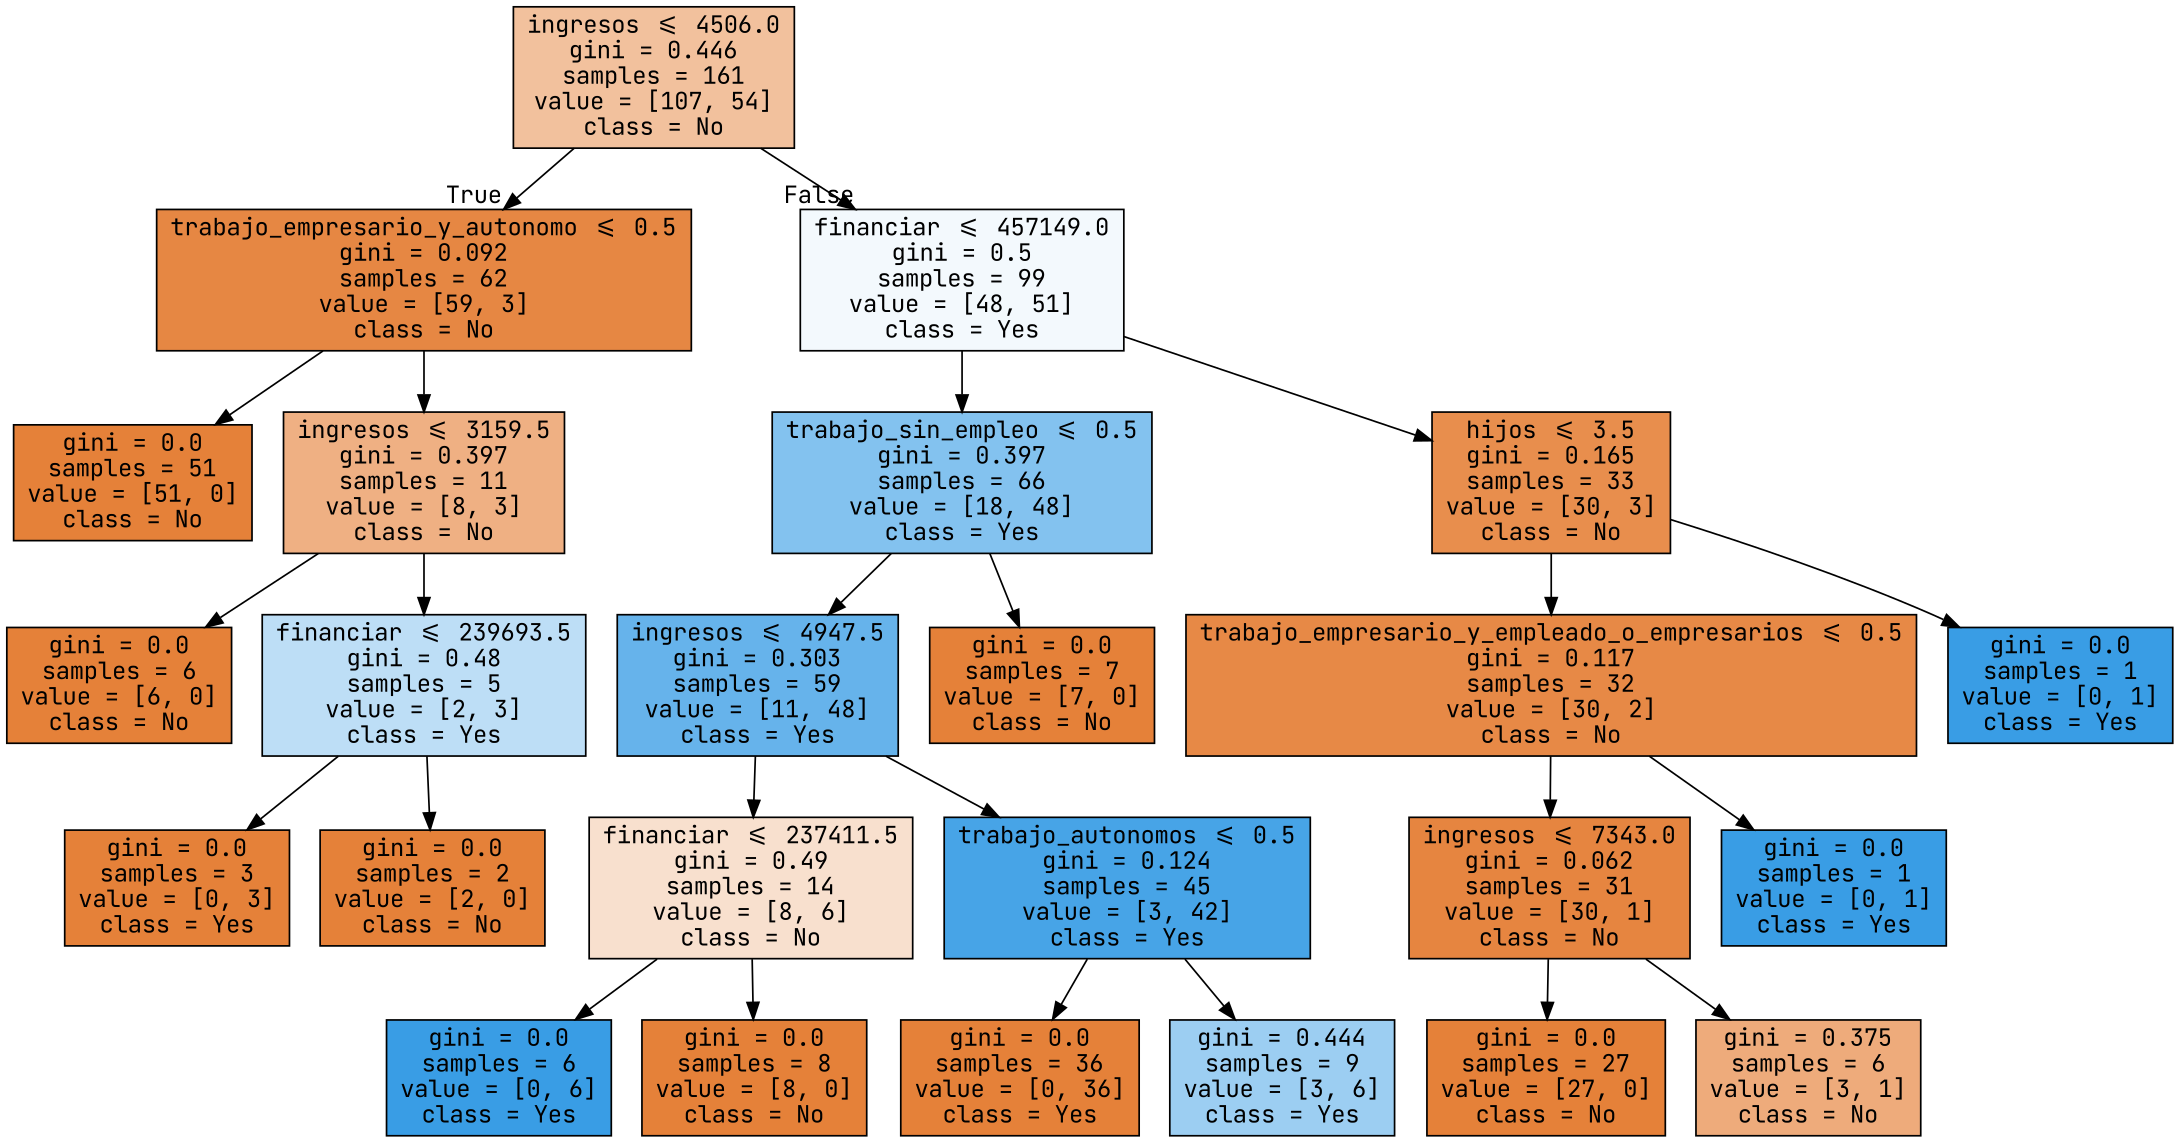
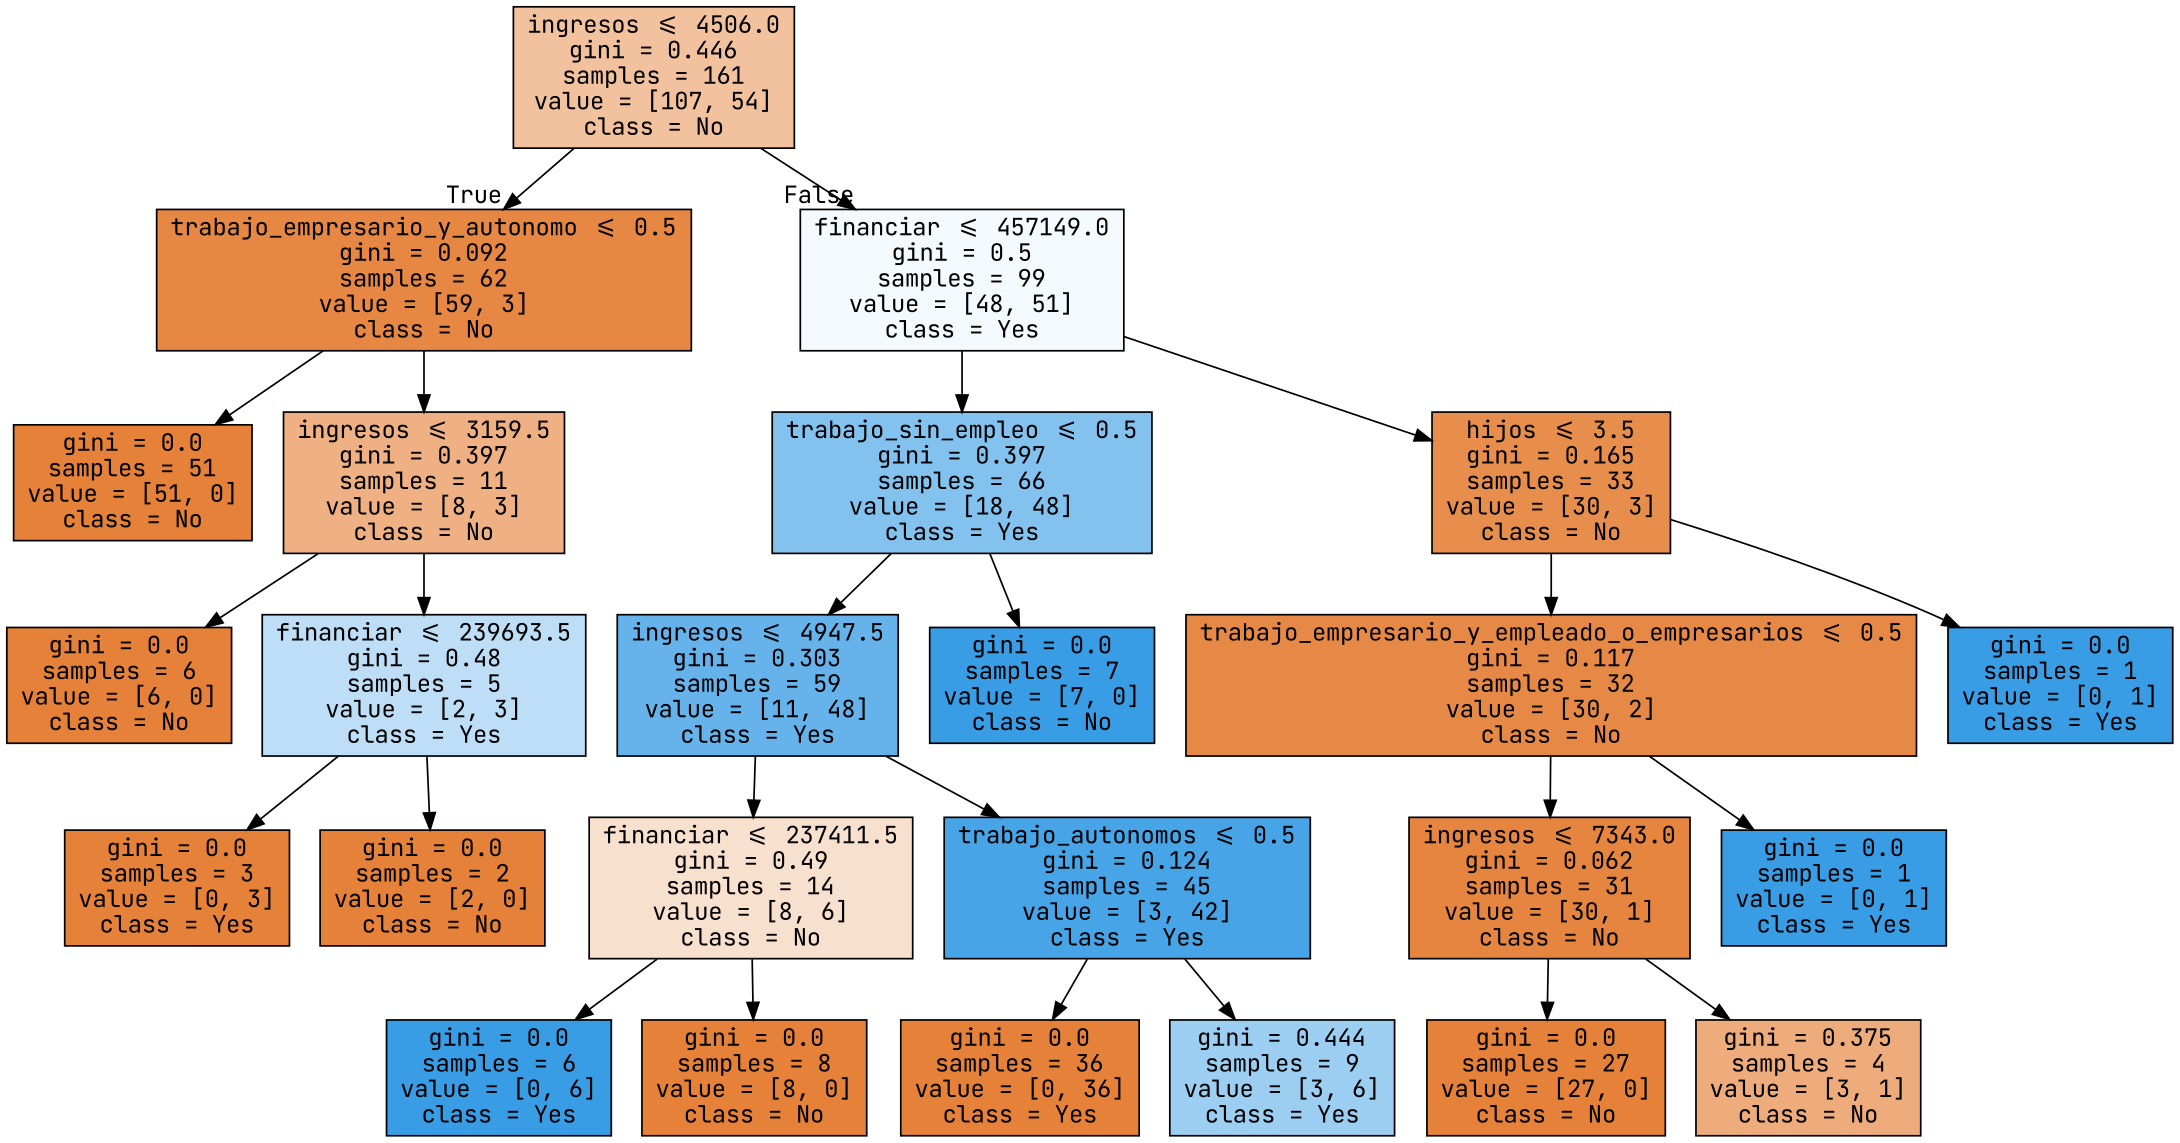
(1042, 685) -> (1042, 685)
(1808, 1078) -> (1808, 1078)
